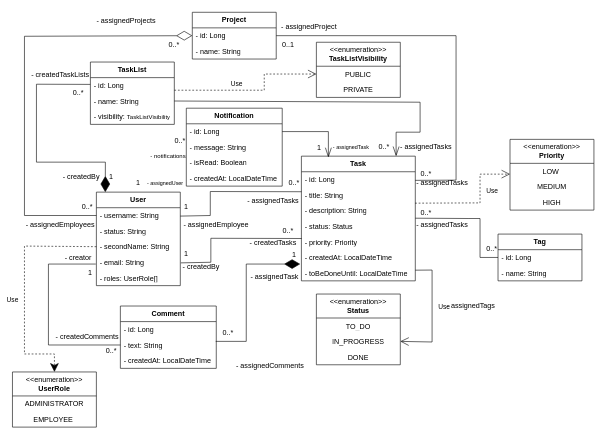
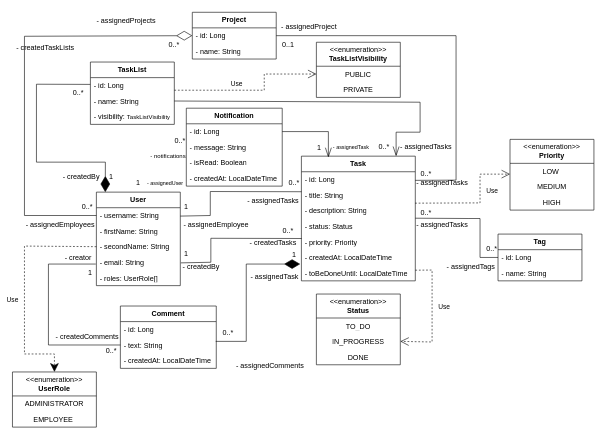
(60, 75) -> (45, 48)
(128, 232) -> (134, 232)
(471, 306) -> (471, 267)
(432, 313) -> (432, 313)
